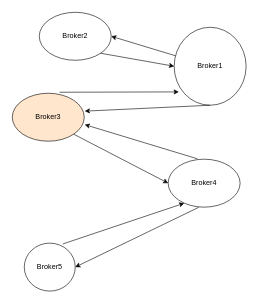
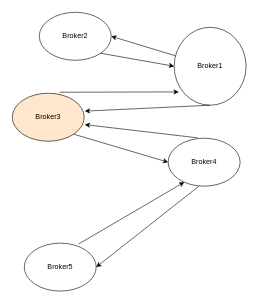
(204, 183) -> (204, 162)
(50, 267) -> (60, 267)
